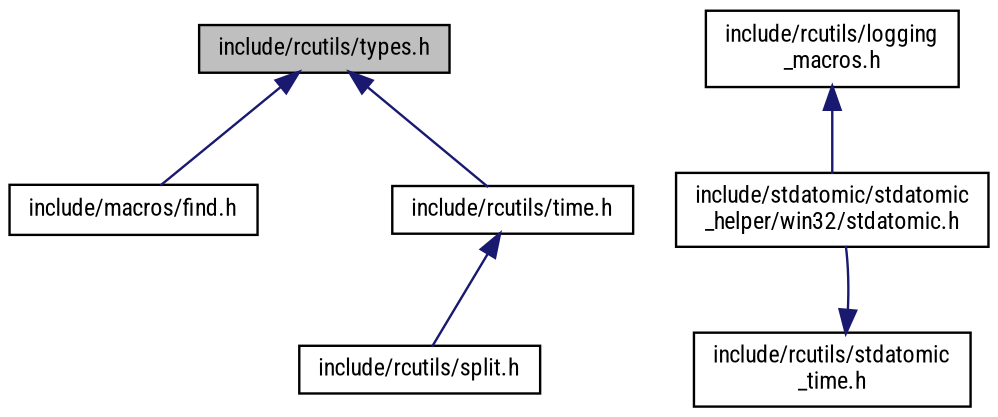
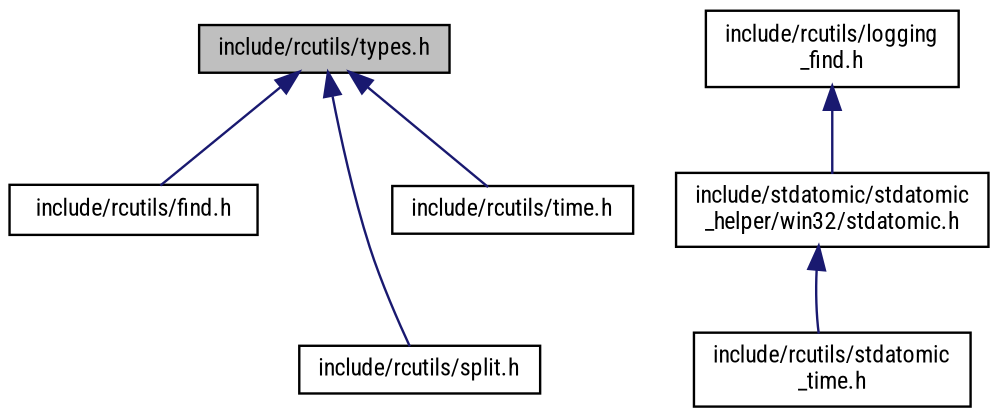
(832, 49) -> (832, 49)
(134, 210) -> (134, 210)
(848, 278) -> (816, 302)
(460, 300) -> (363, 224)
